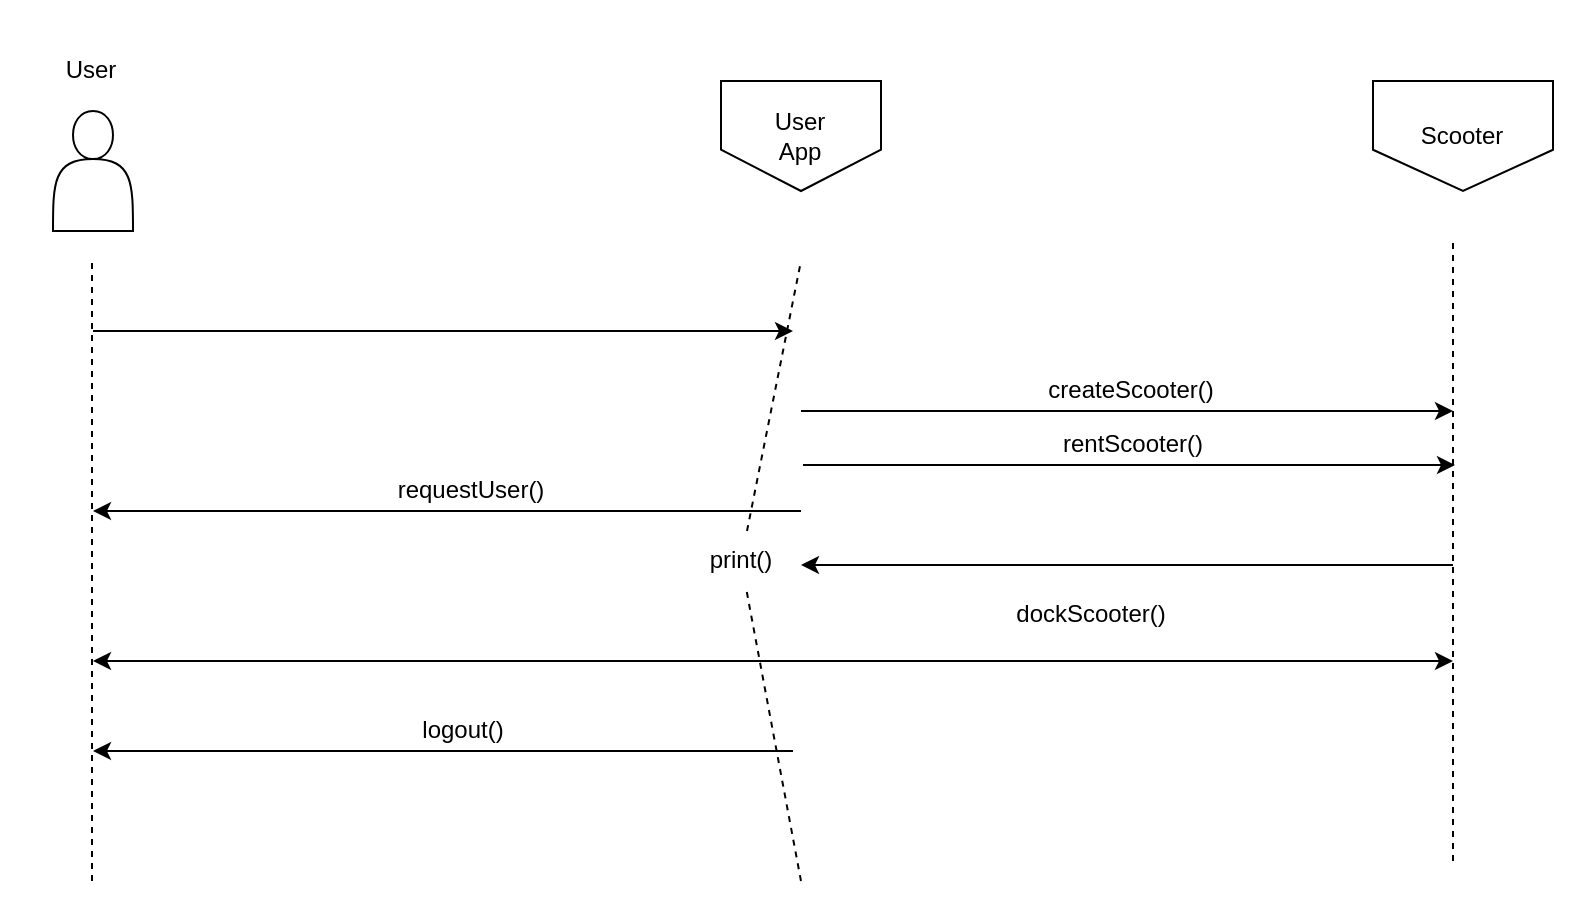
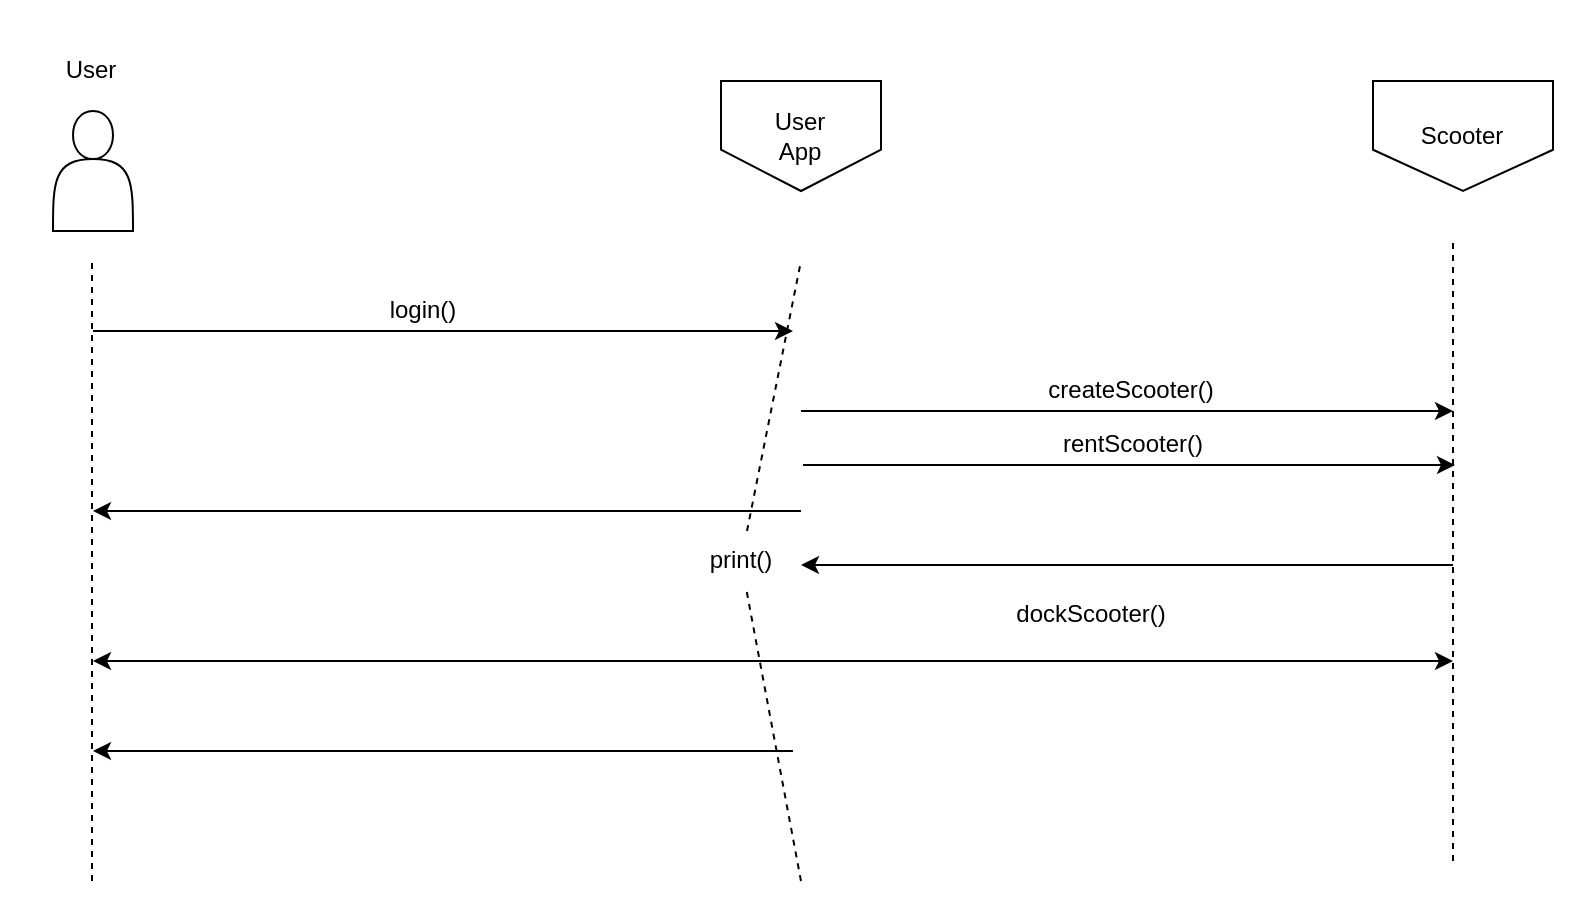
none -> (423, 311)
(471, 491) -> none
(463, 731) -> none
